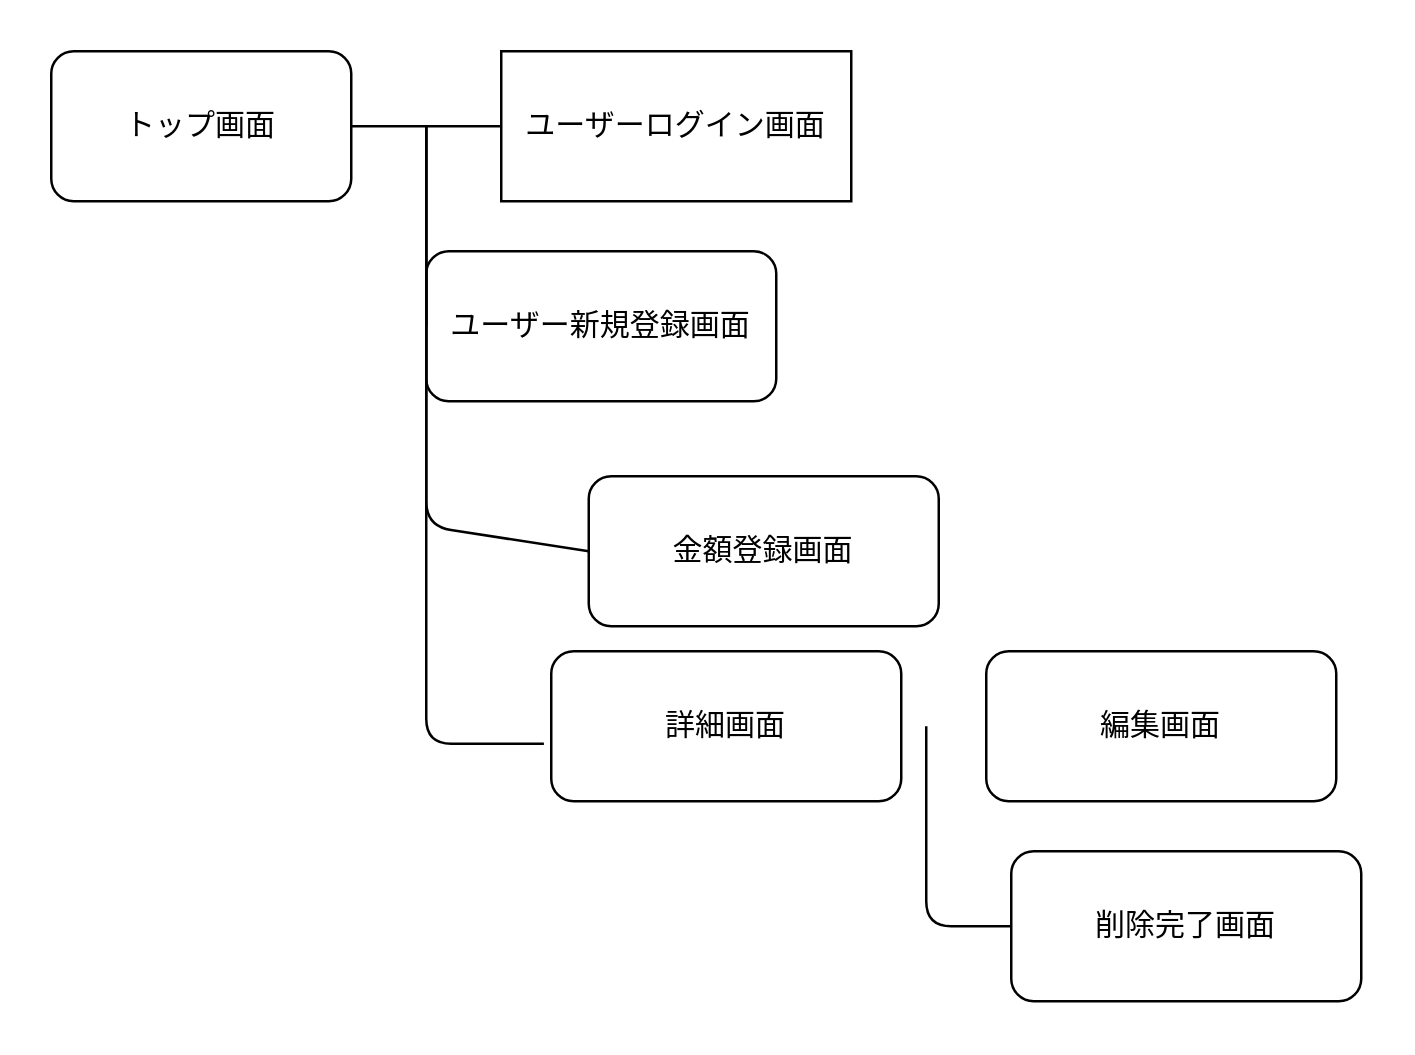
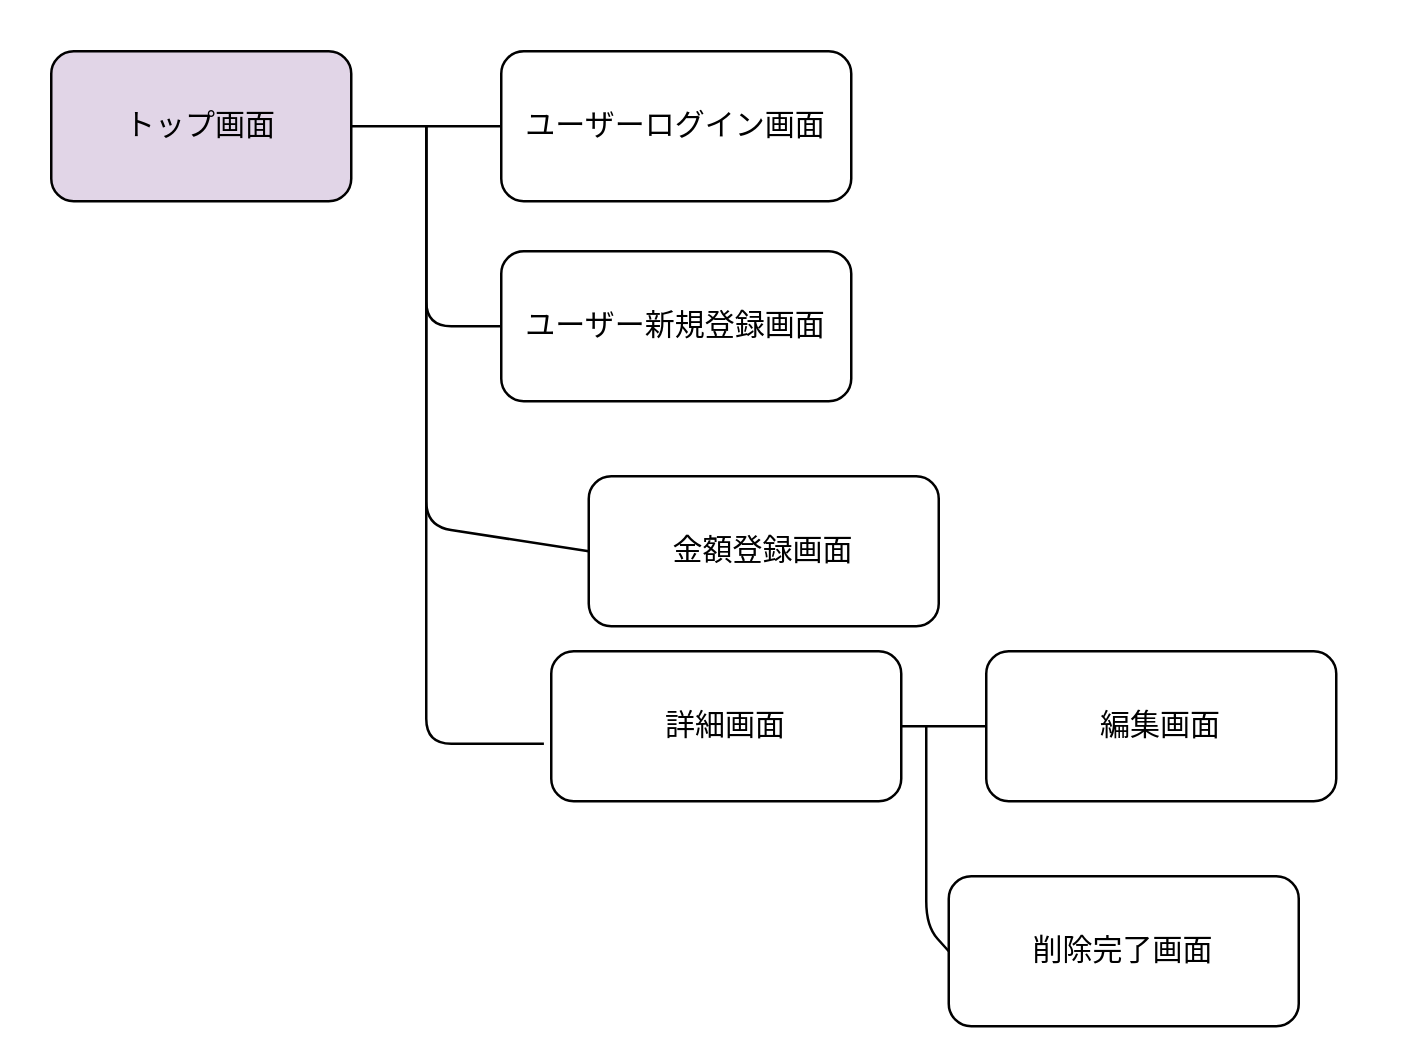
(201, 126) -> (201, 126)
(676, 126) -> (676, 126)
(601, 326) -> (676, 326)
none -> (945, 726)
(1186, 926) -> (1124, 951)
